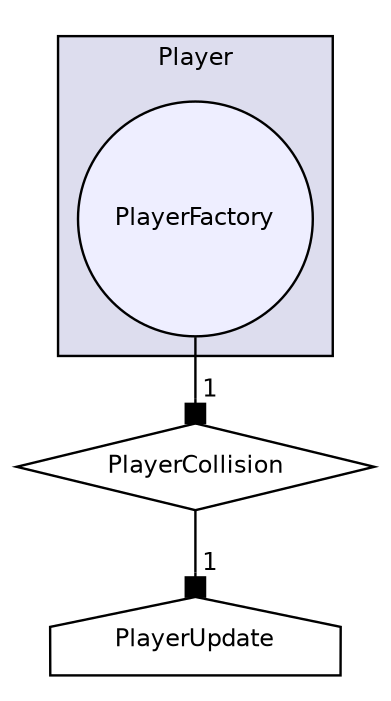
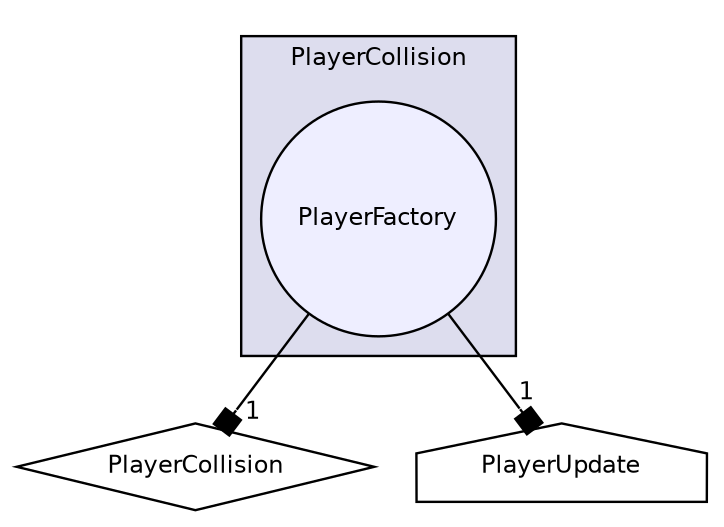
(195, 59) -> (379, 59)
(195, 542) -> (491, 371)
